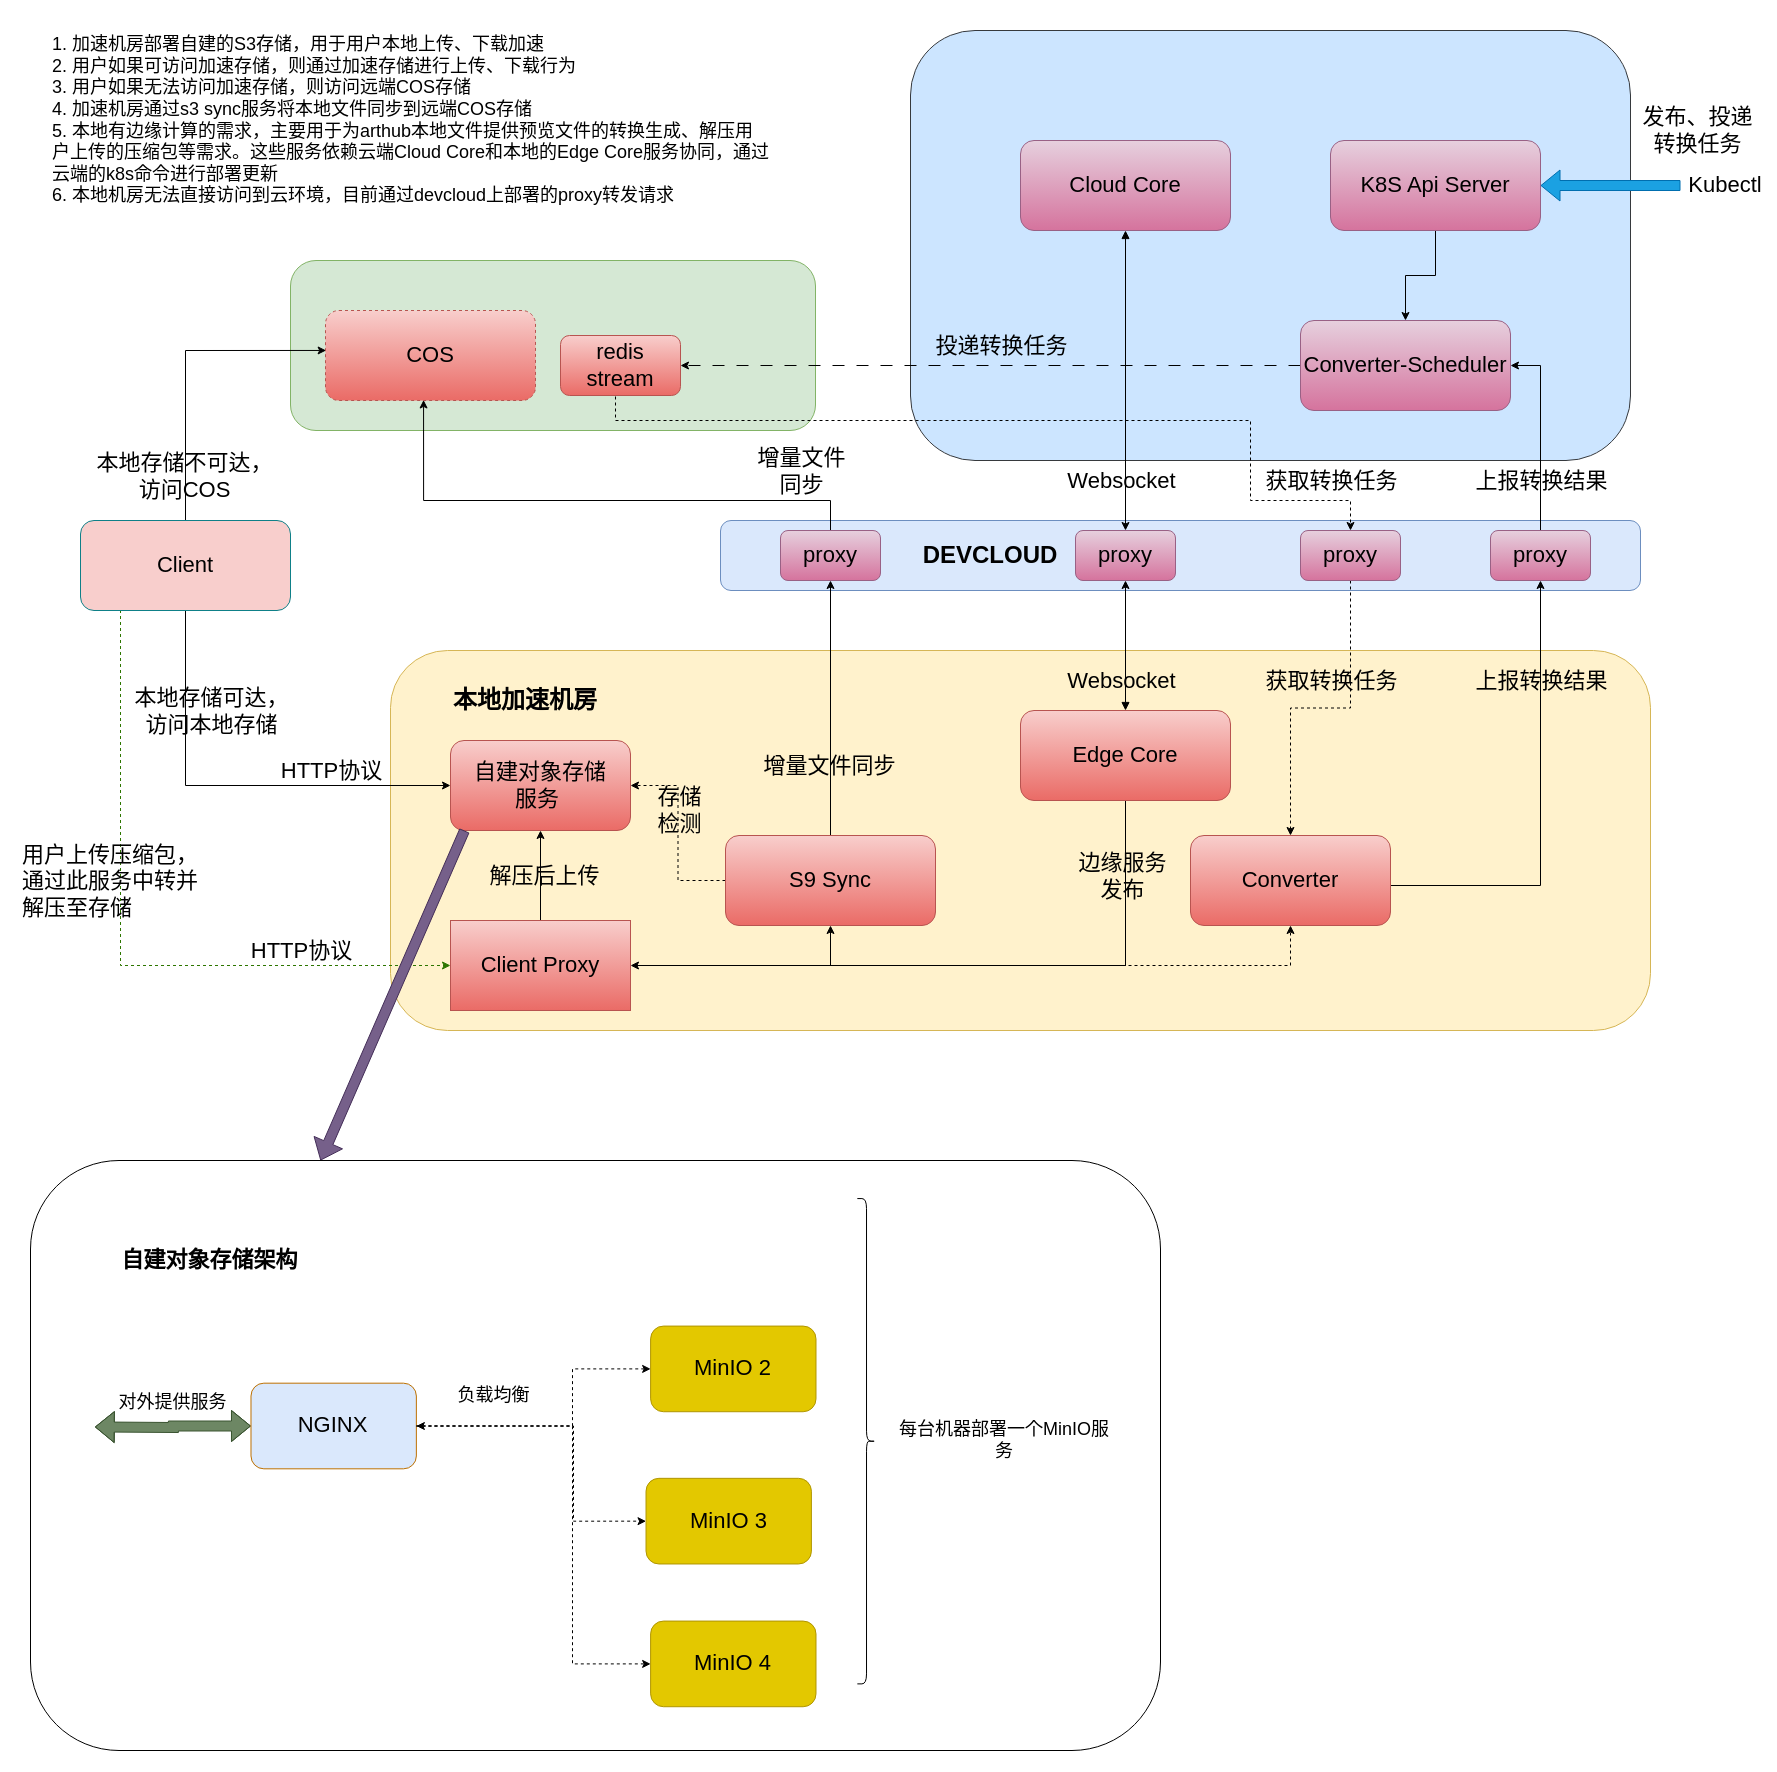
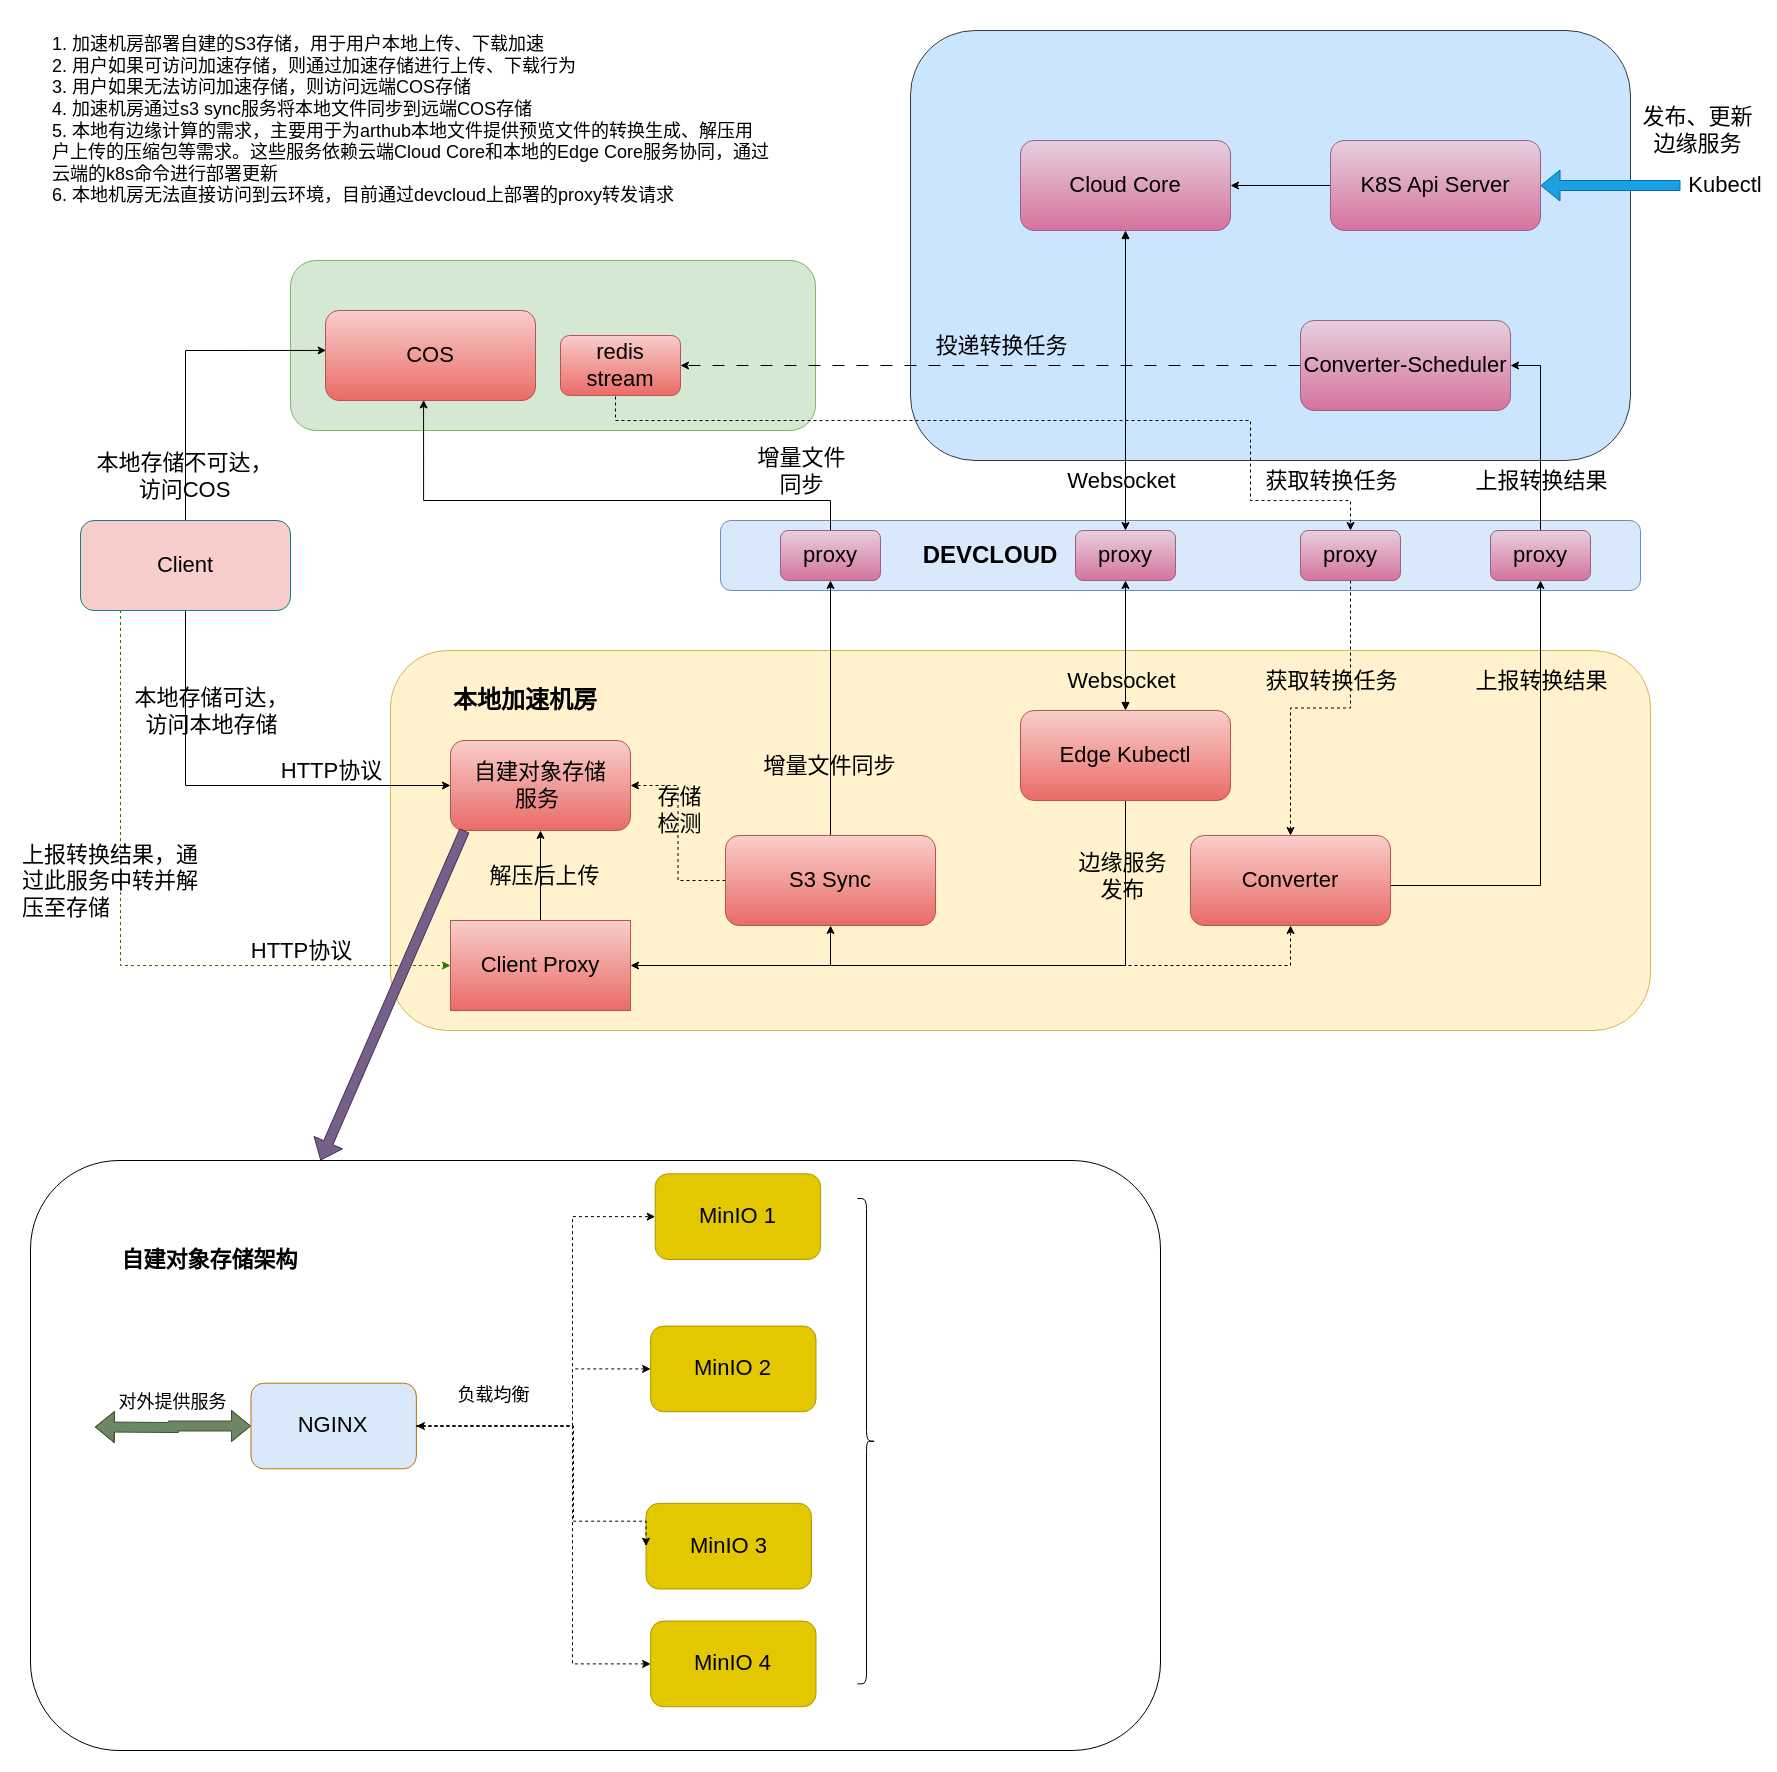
(1698, 131) -> (1698, 131)
(1425, 276) -> (1284, 186)
(431, 356) -> (431, 356)
(1126, 756) -> (1126, 756)
(117, 857) -> (117, 857)
(831, 881) -> (831, 881)
none -> (738, 1217)
none -> (573, 1254)
(1004, 1440) -> none
(729, 1521) -> (729, 1546)
